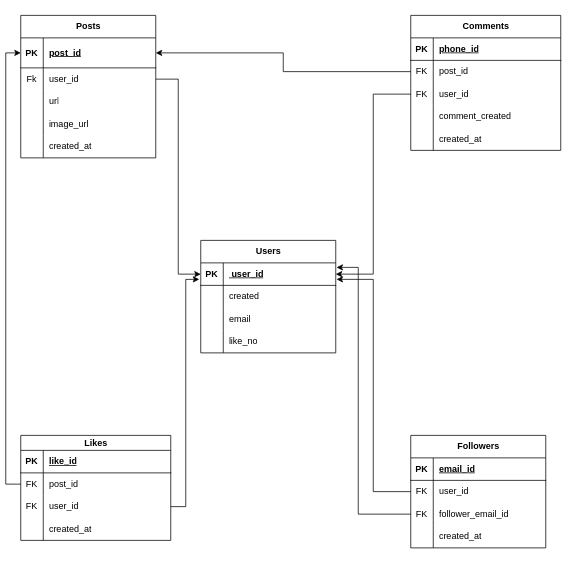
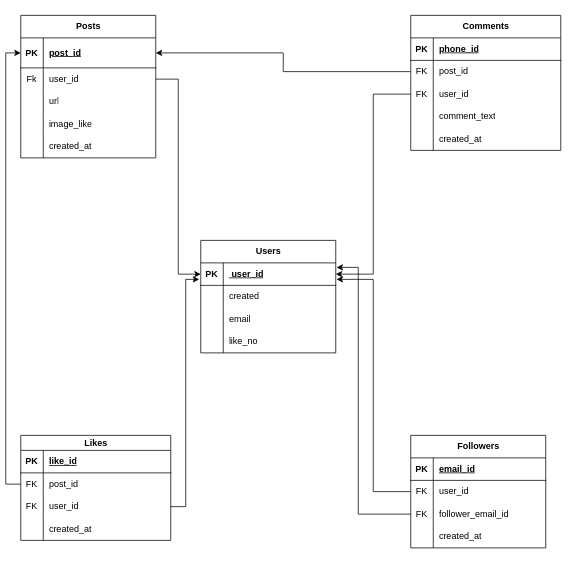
(477, 117) -> (469, 117)
(69, 124) -> (71, 124)
